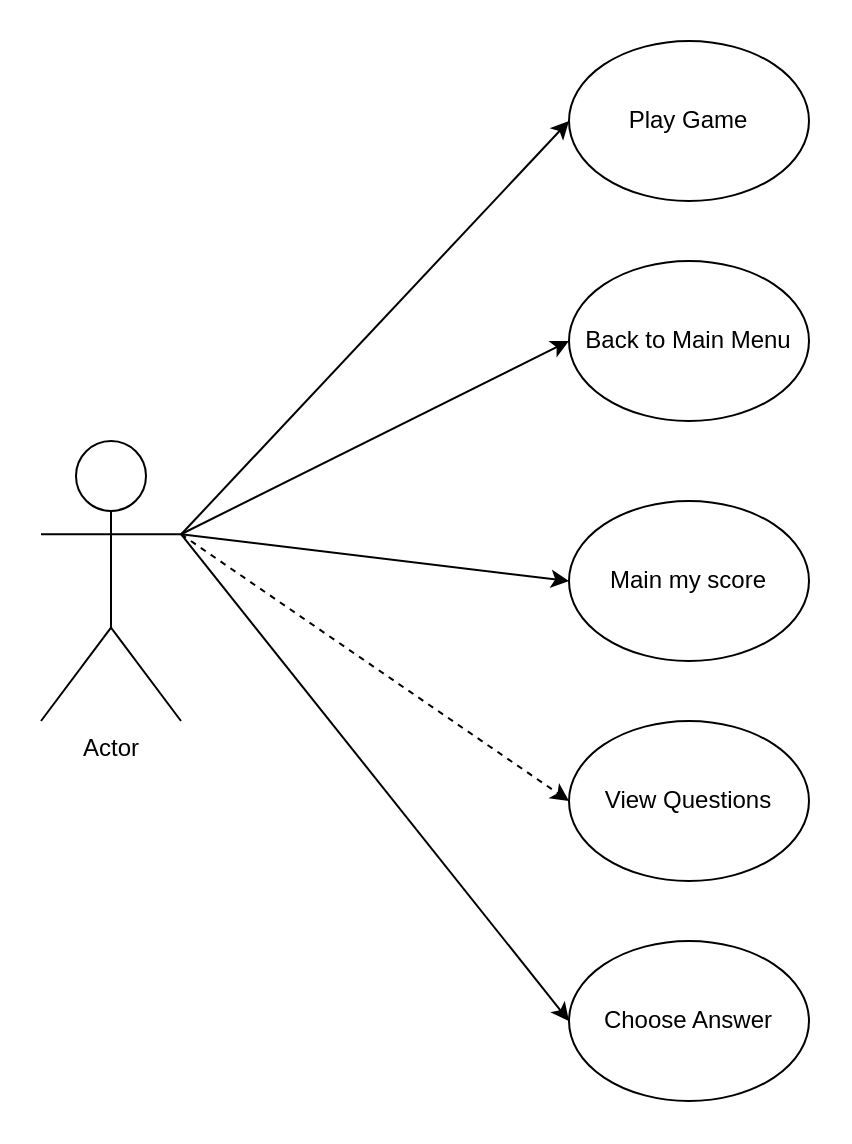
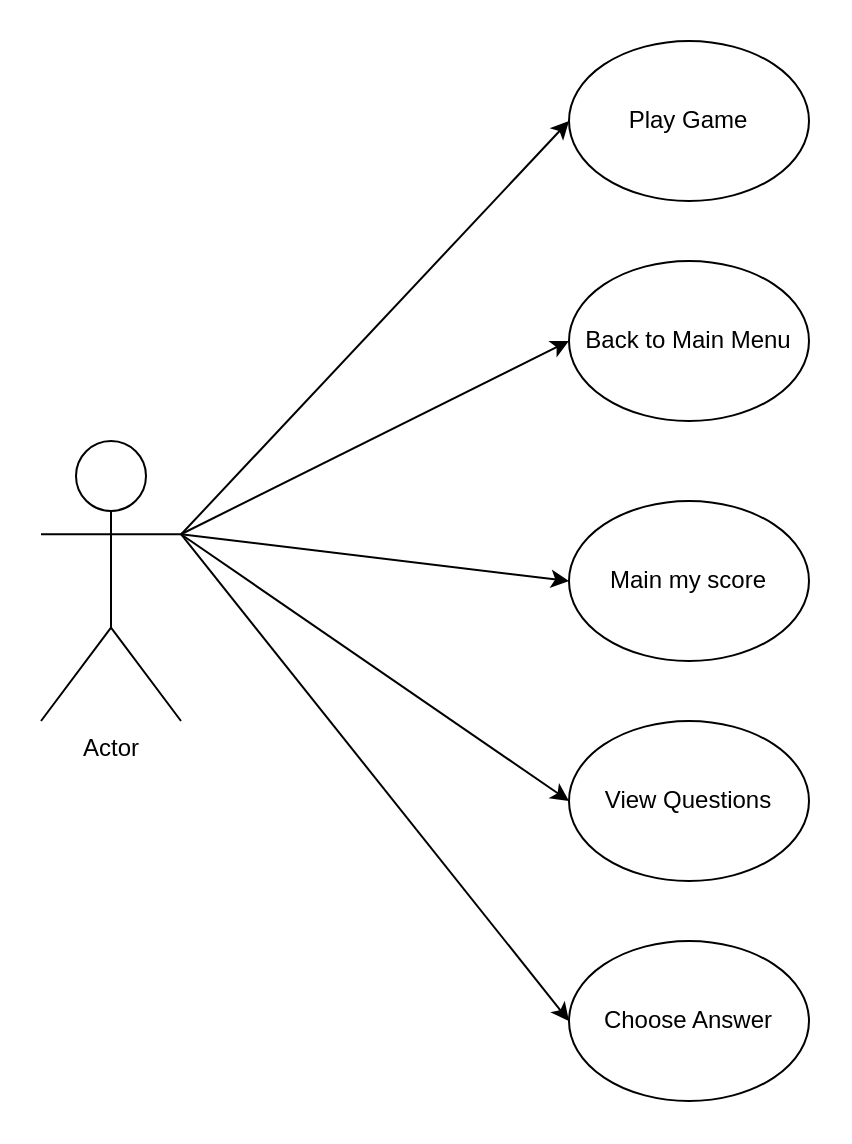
(374, 667) -> (374, 667)
